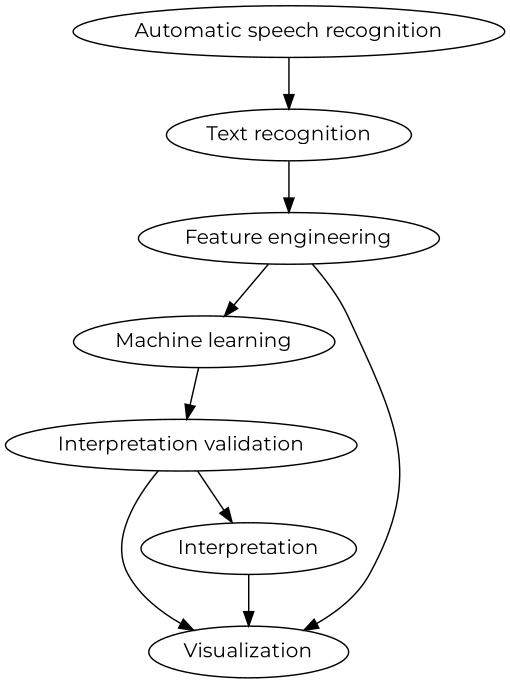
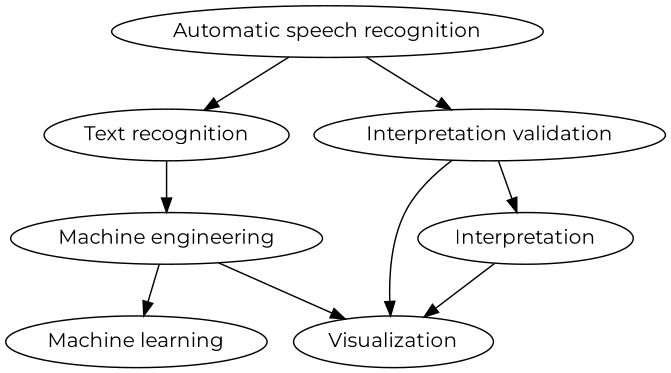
(289, 238) -> (167, 238)
(194, 386) -> (402, 80)
